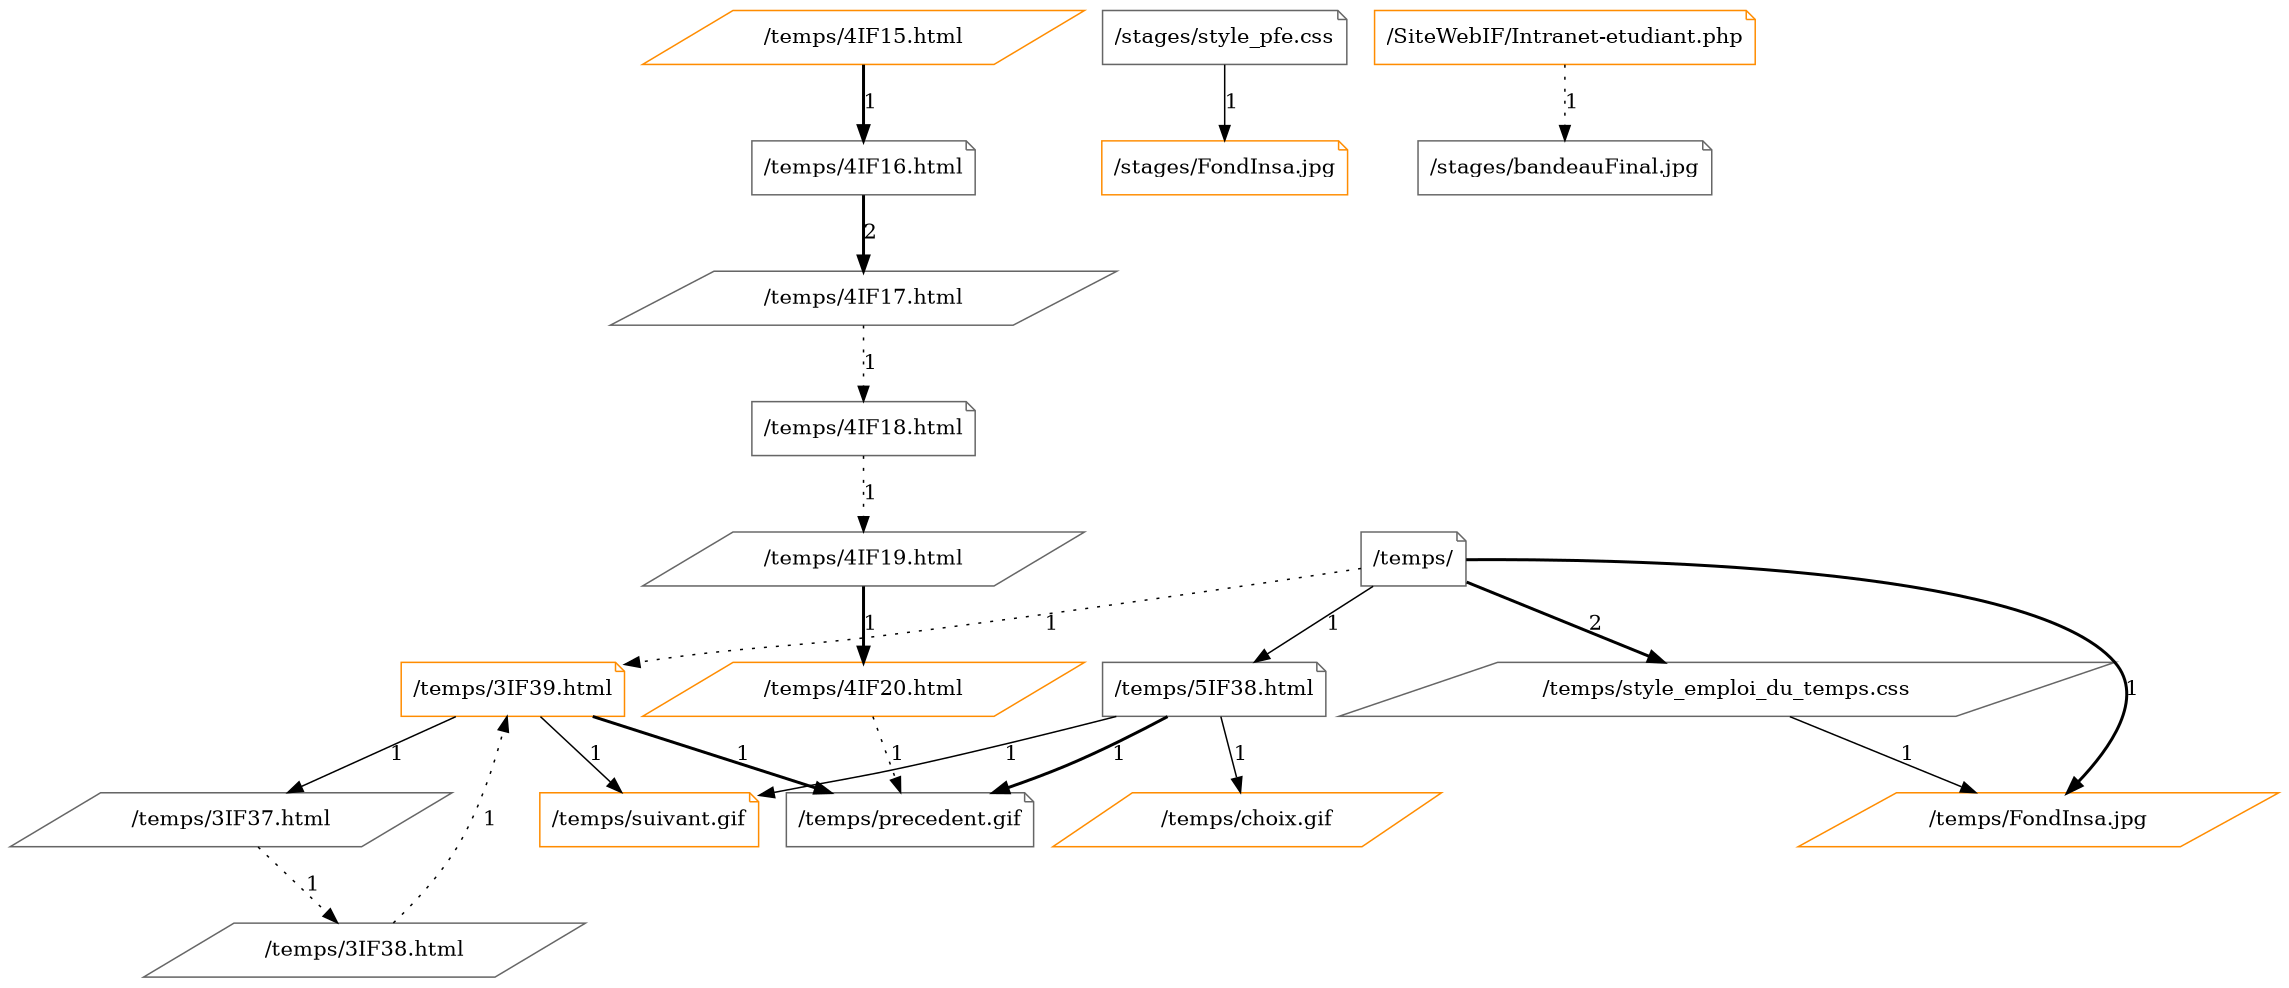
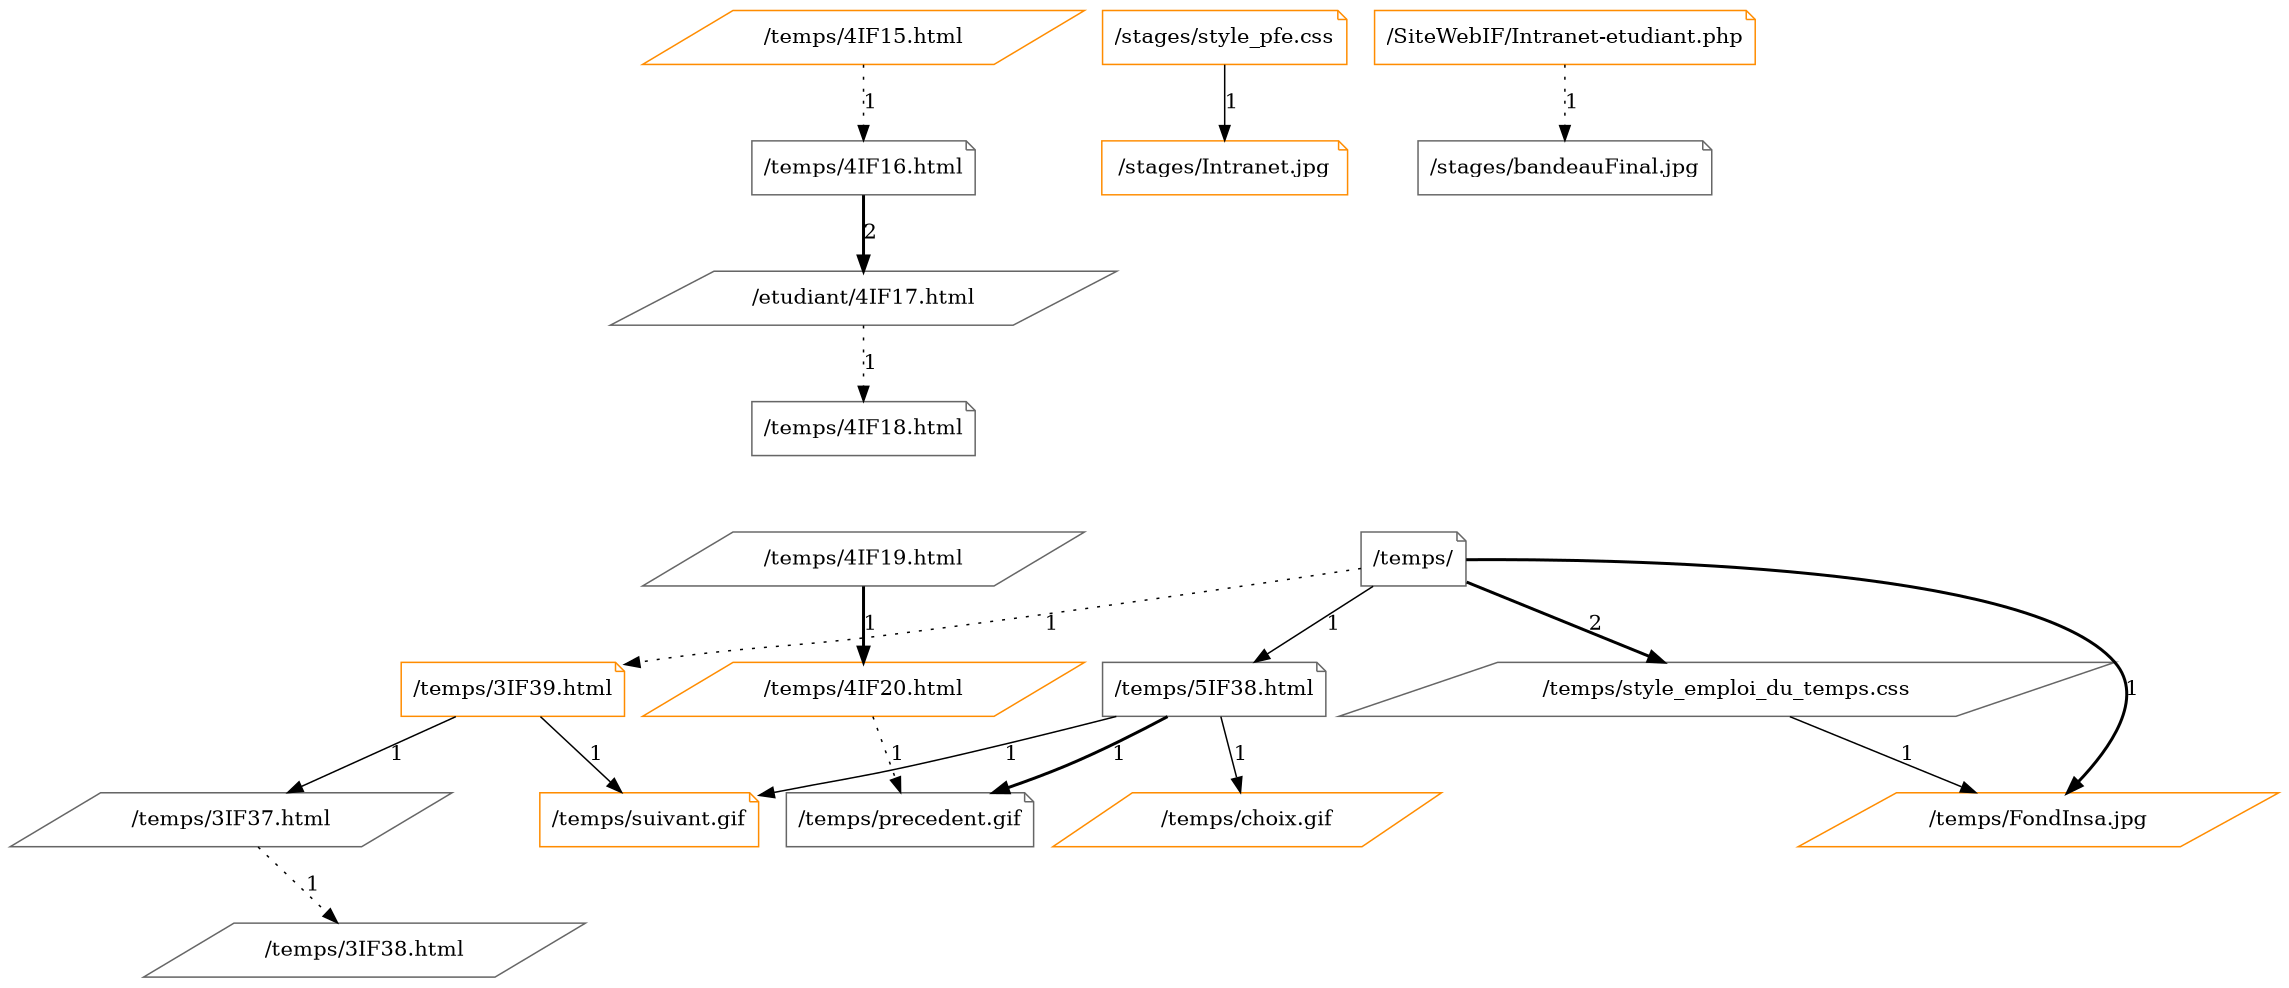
(1225, 37) -> (1225, 37)
(864, 95) -> (864, 95)
(1225, 168) -> (1225, 168)
(864, 298) -> (864, 298)
(864, 486) -> none
(704, 752) -> none
(463, 836) -> none
